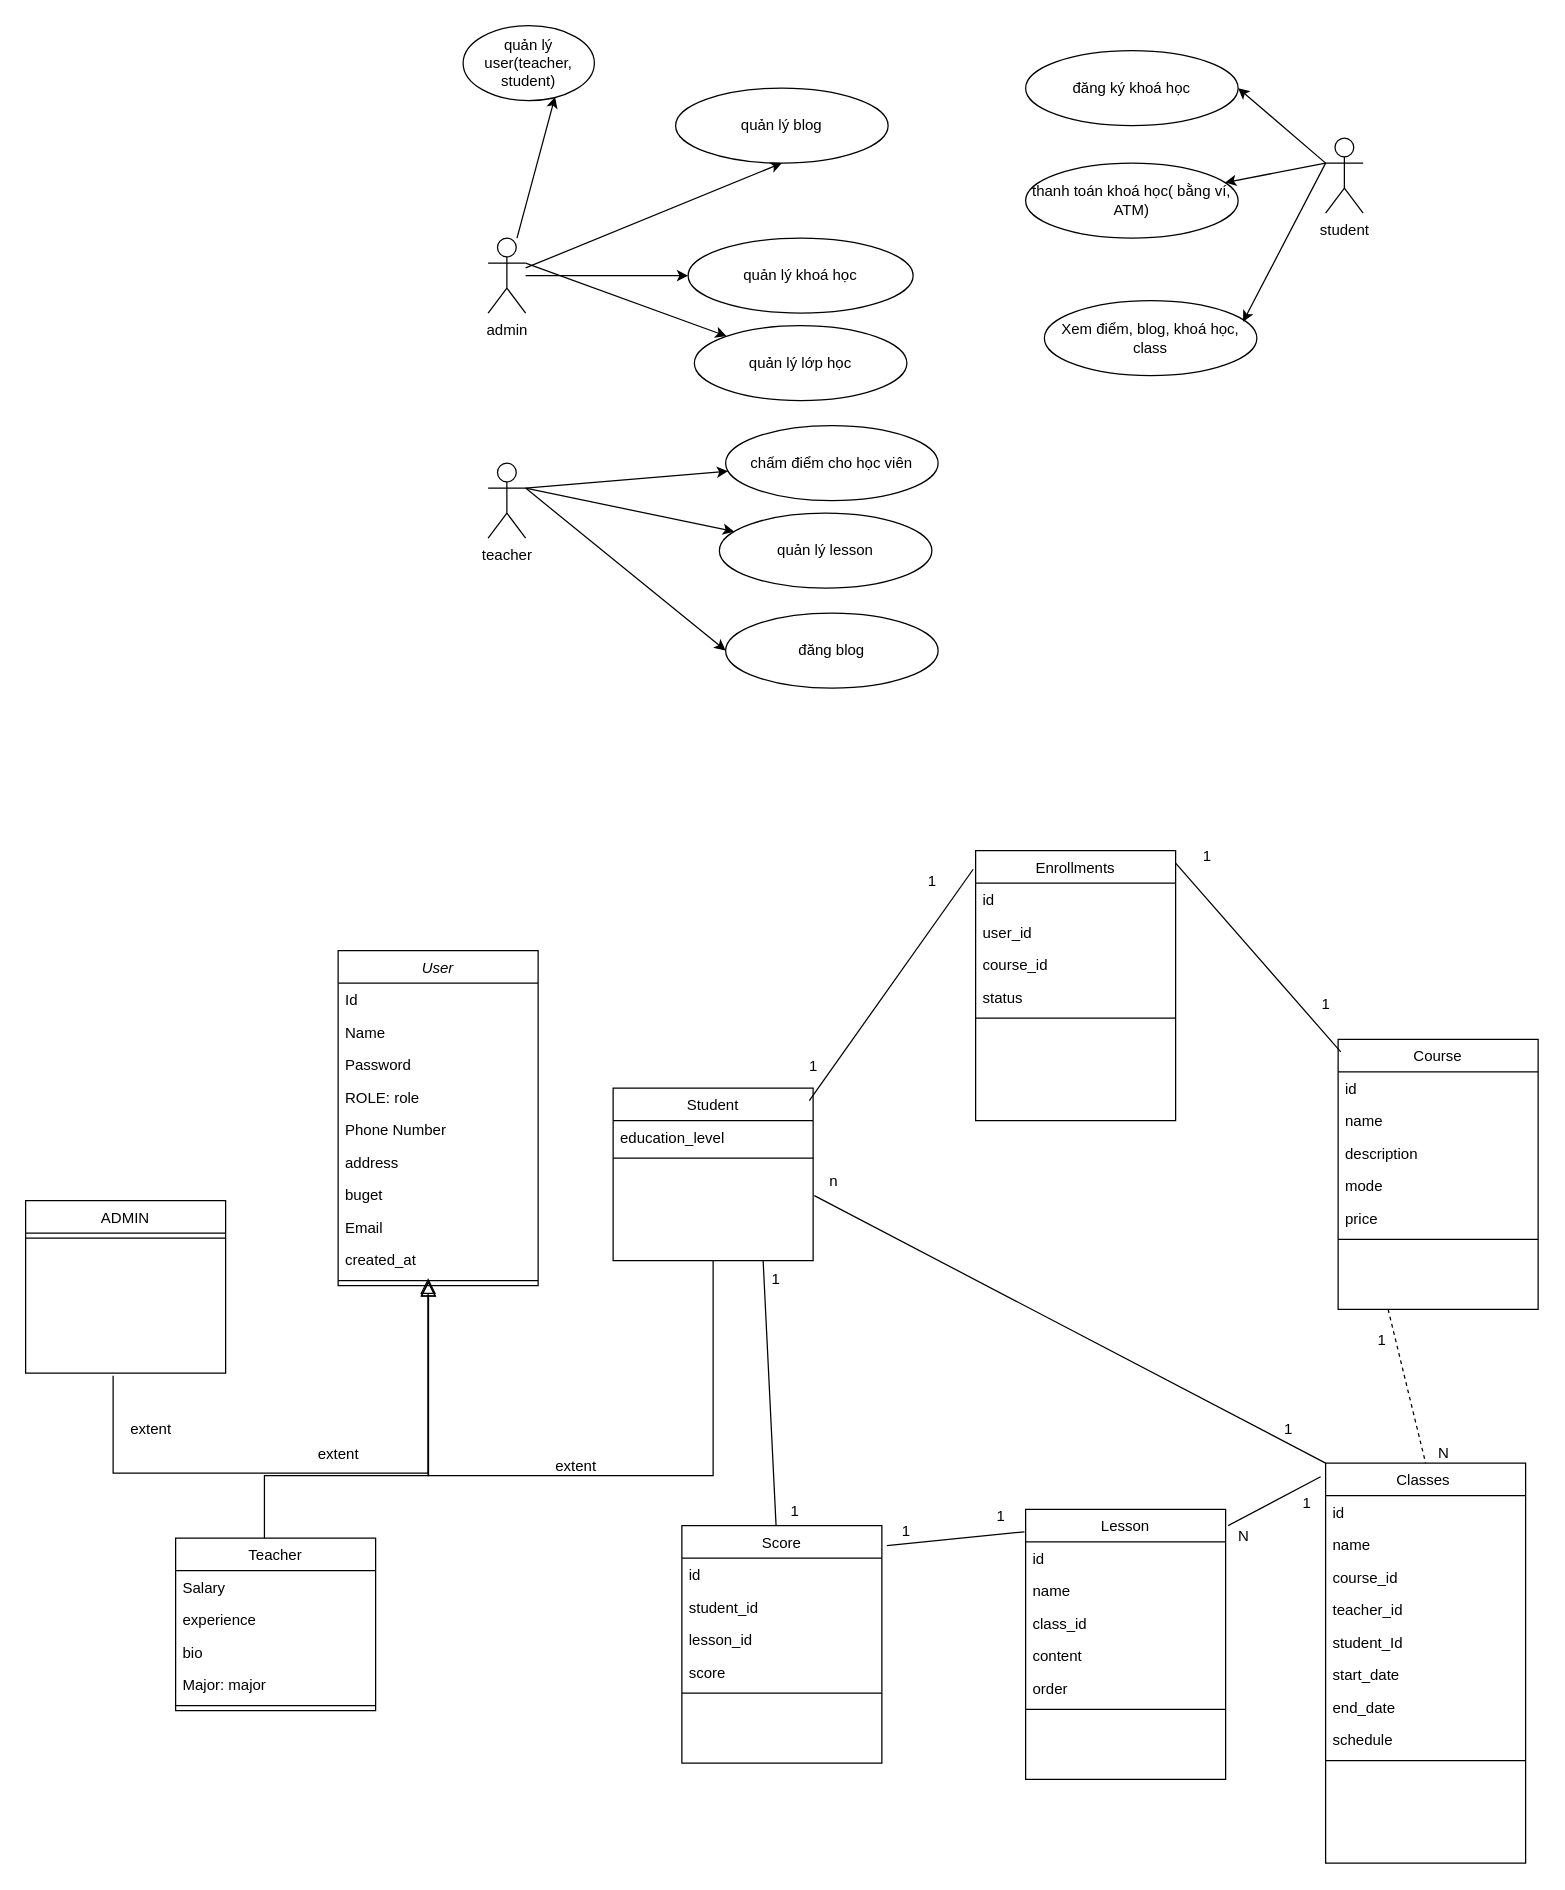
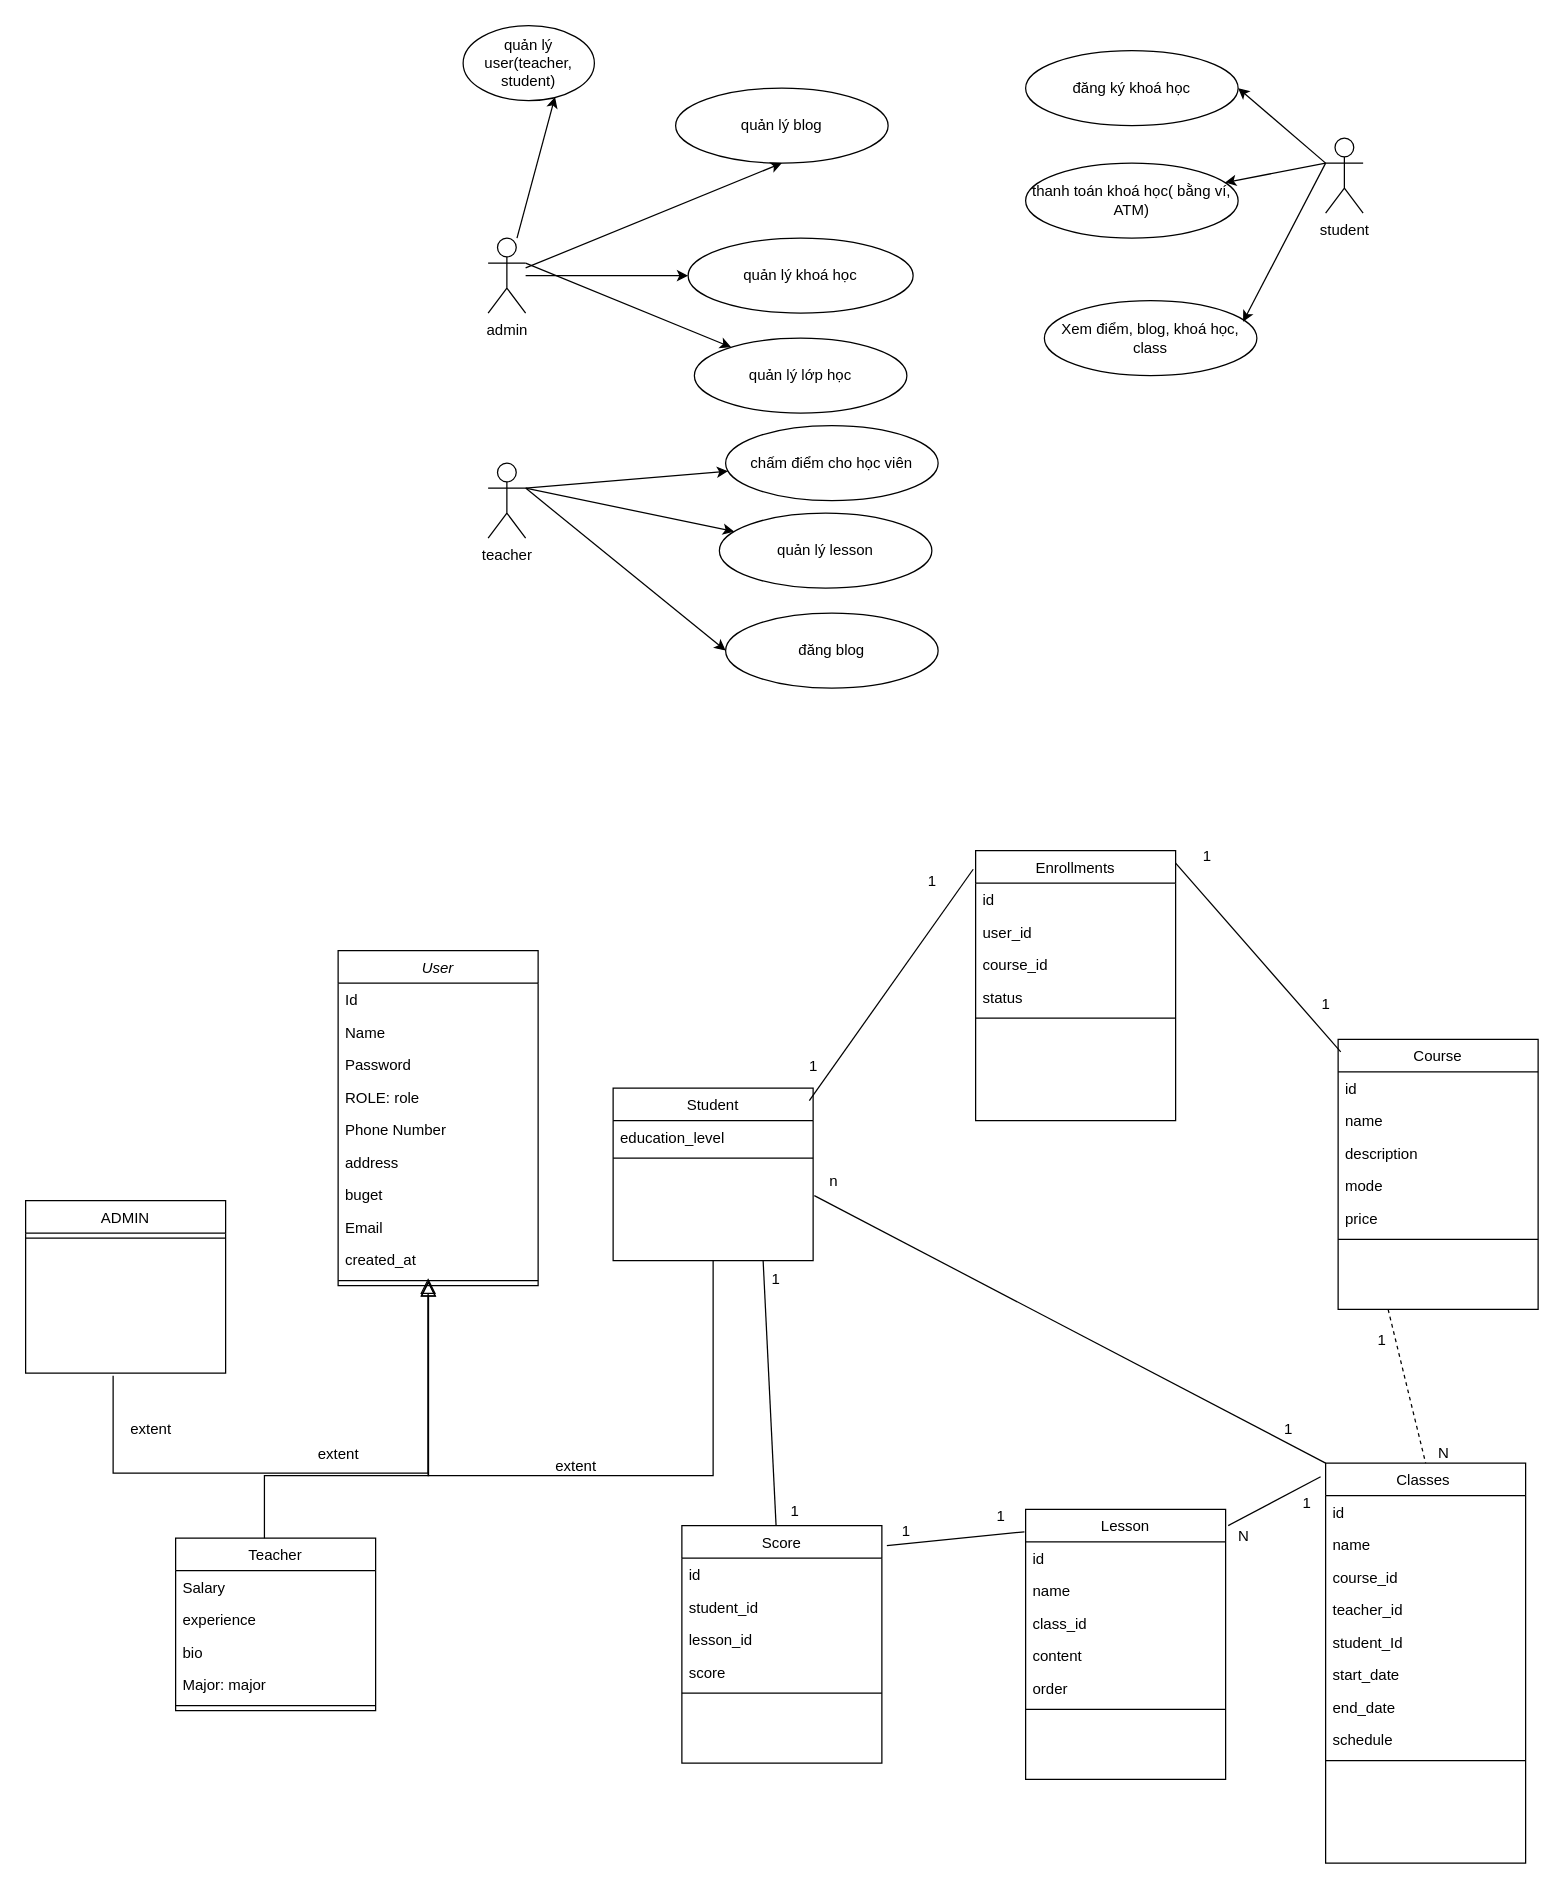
(801, 363) -> (801, 376)
